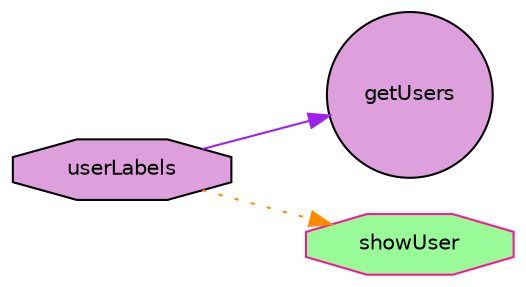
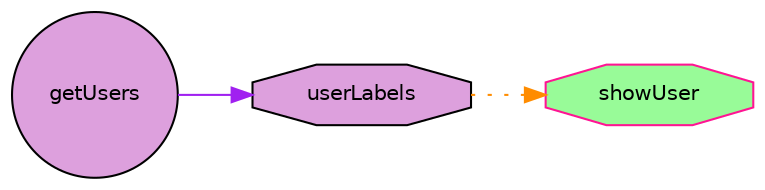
(256, 135) -> (205, 95)
